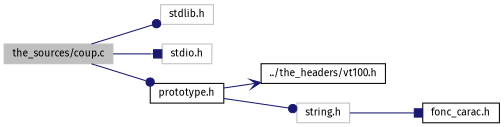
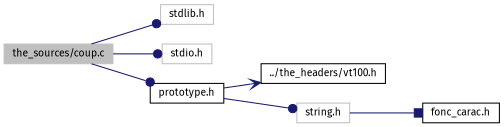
(132, 54) -> (133, 54)
